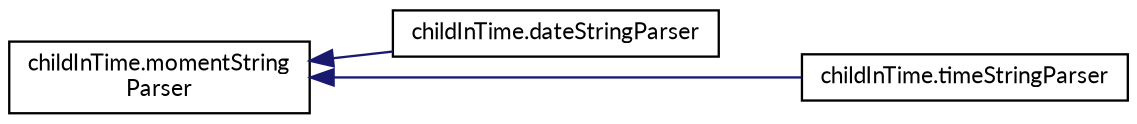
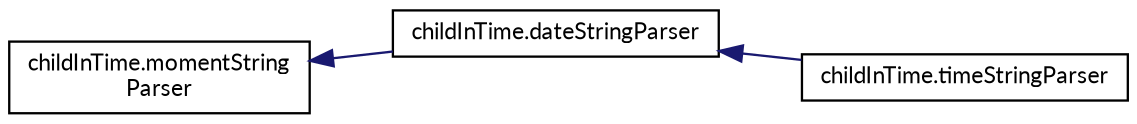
(568, 77) -> (772, 57)
